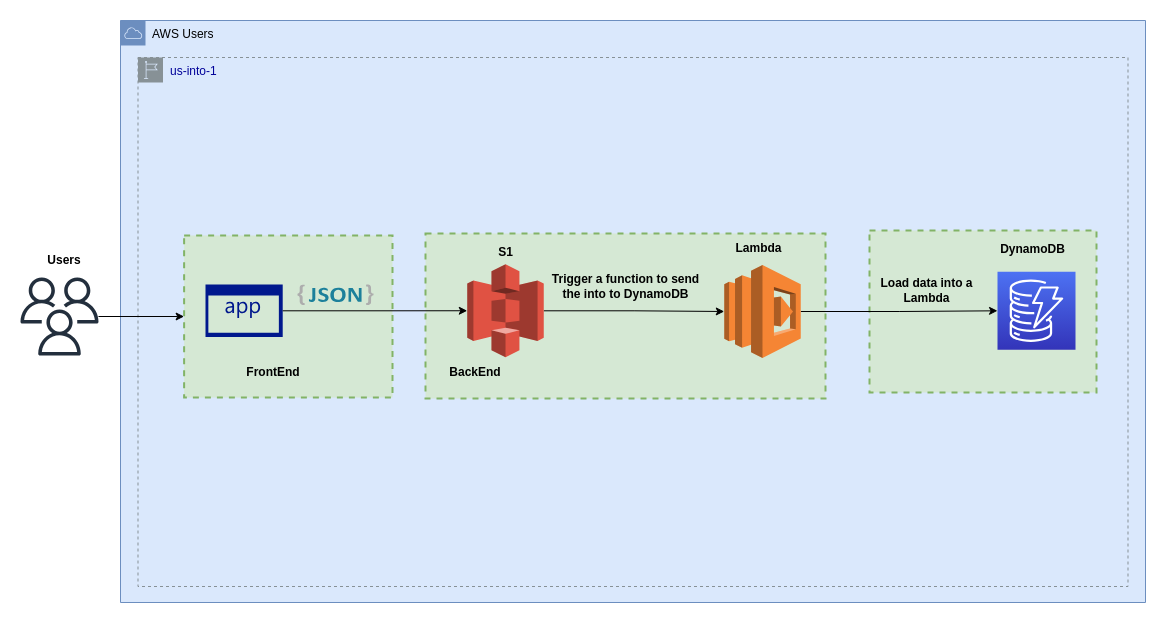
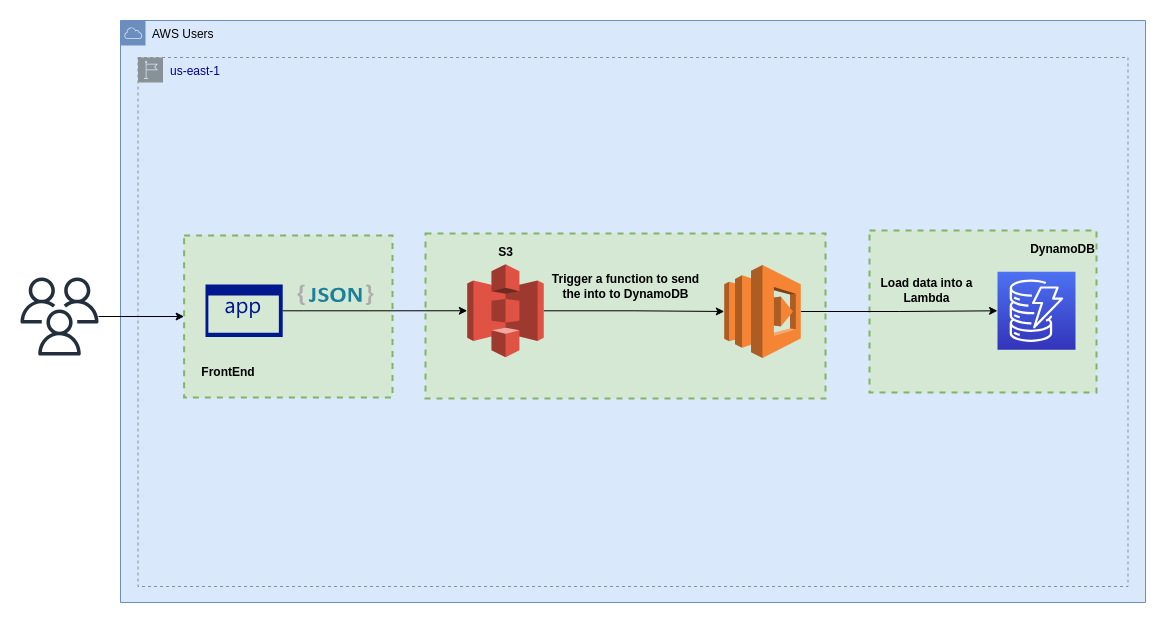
(199, 72) -> (201, 72)
(759, 249) -> none
(1033, 249) -> (1063, 249)
(506, 253) -> (506, 253)
(65, 260) -> none
(274, 372) -> (229, 372)
(476, 372) -> none
